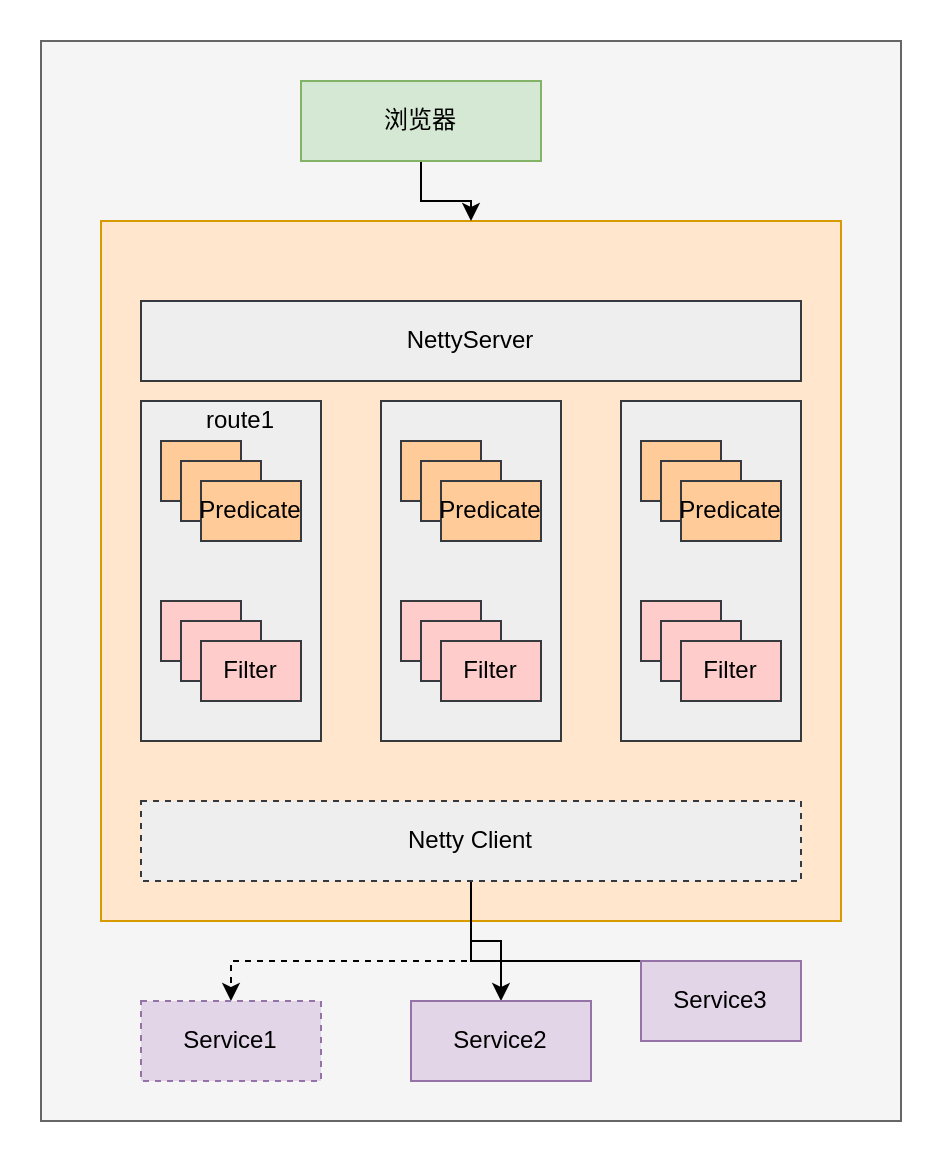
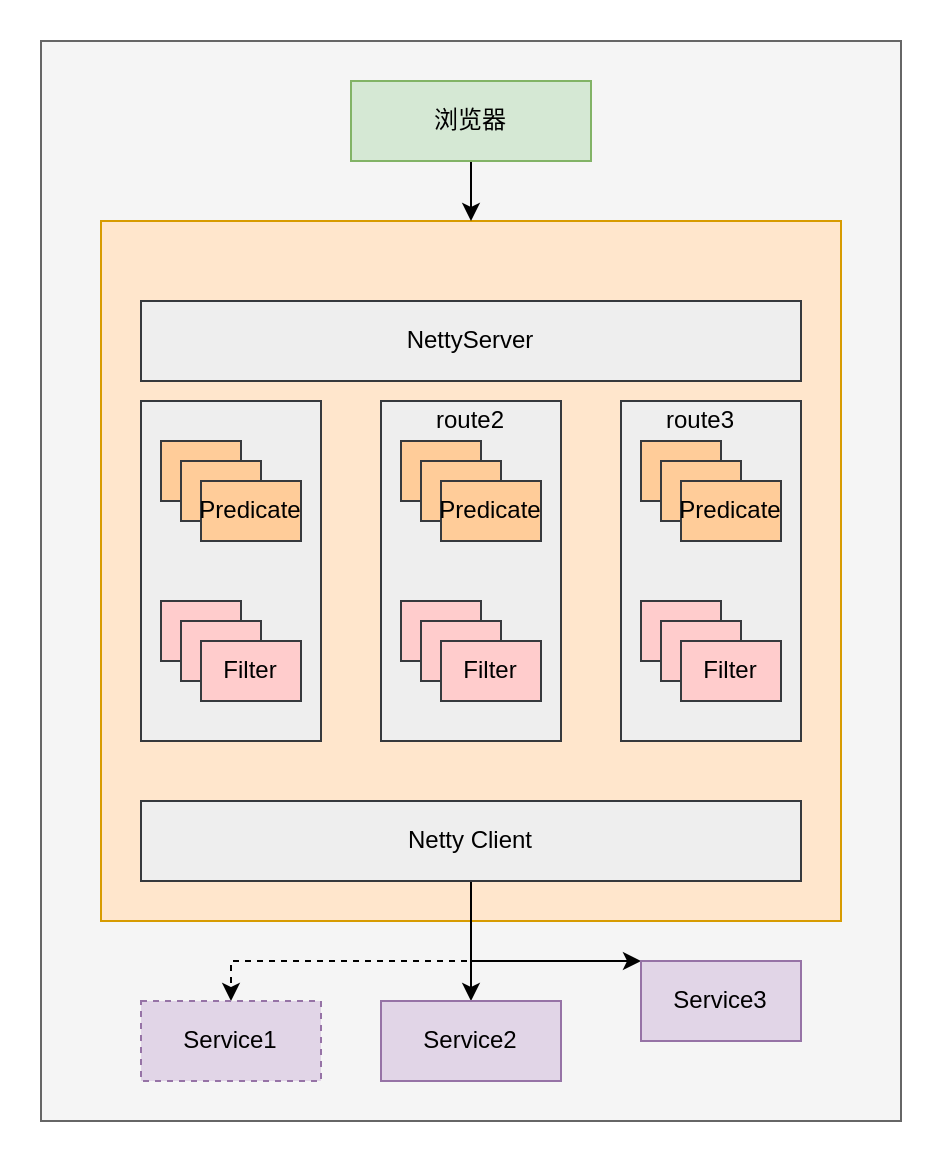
(421, 121) -> (471, 121)
(241, 421) -> none
none -> (471, 421)
none -> (701, 421)
(471, 841) -> (471, 841)
(631, 961) -> (626, 961)
(501, 1041) -> (471, 1041)
